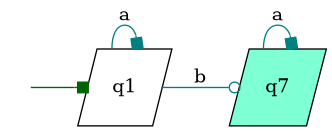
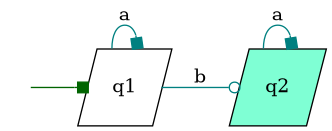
(278, 87) -> (278, 87)
